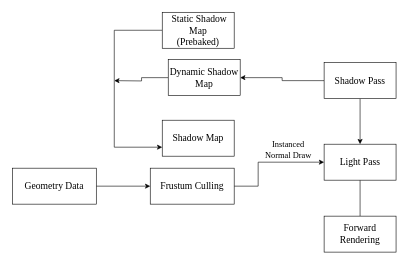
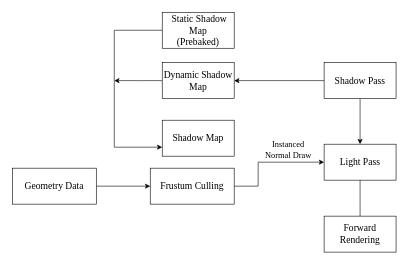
(204, 78) -> (198, 81)
